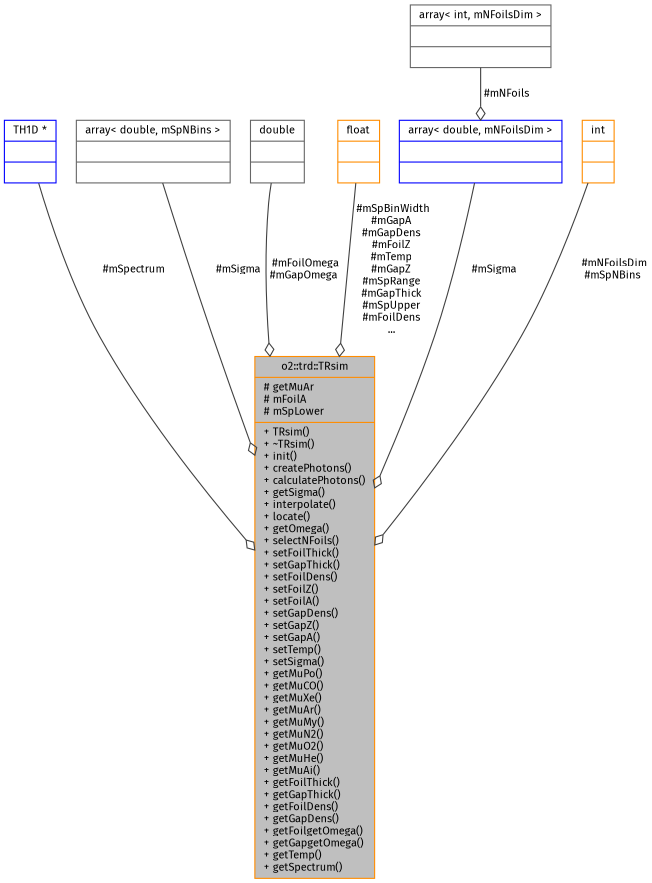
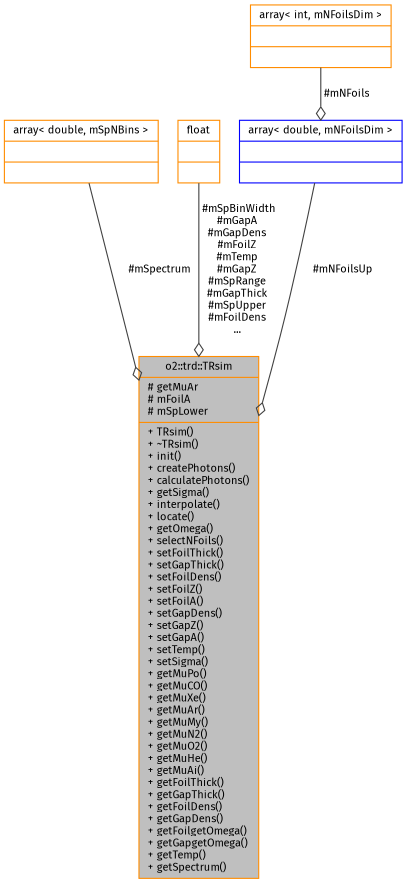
(481, 36) -> (321, 36)
(30, 152) -> none
(153, 152) -> (81, 152)
(277, 152) -> none
(598, 152) -> none
(237, 270) -> (158, 270)
(493, 270) -> (342, 270)
